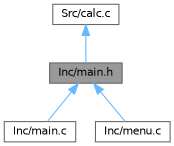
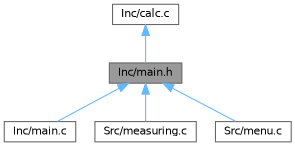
(86, 14) -> (146, 14)
(133, 132) -> (253, 132)
none -> (146, 132)
